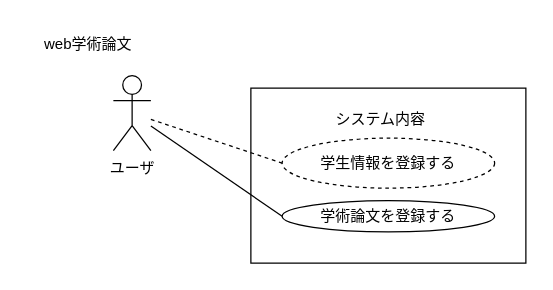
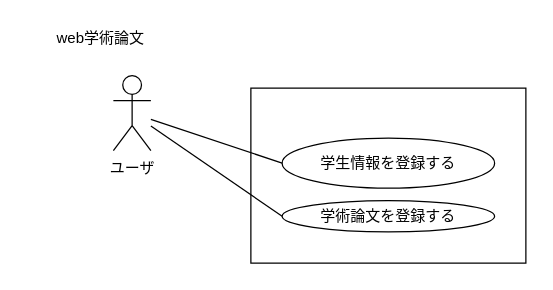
(88, 44) -> (101, 38)
(381, 119) -> none
(216, 141) -> (216, 141)
(388, 163) -> (388, 163)
